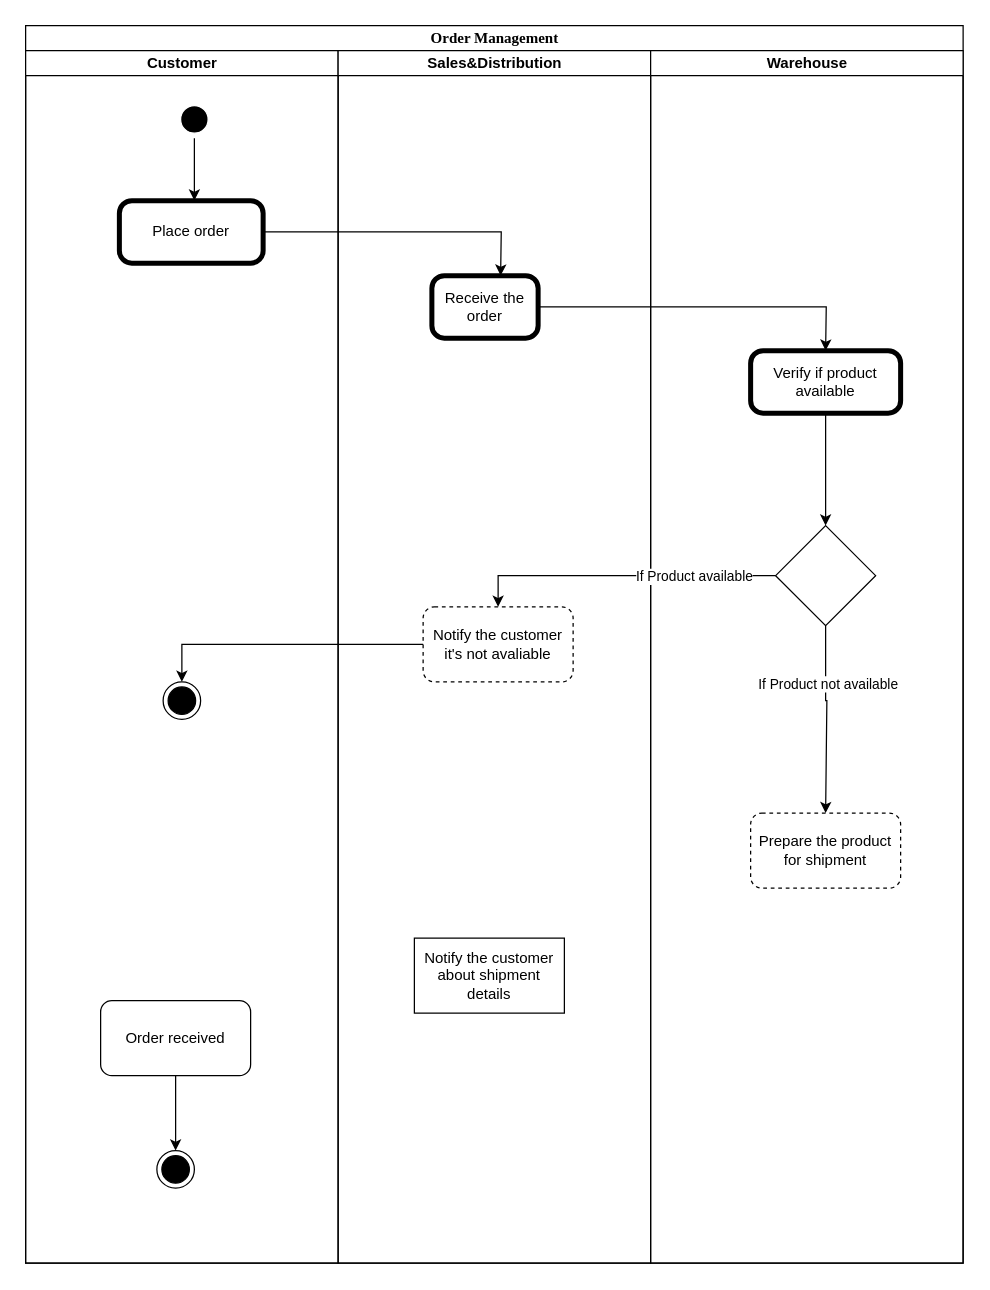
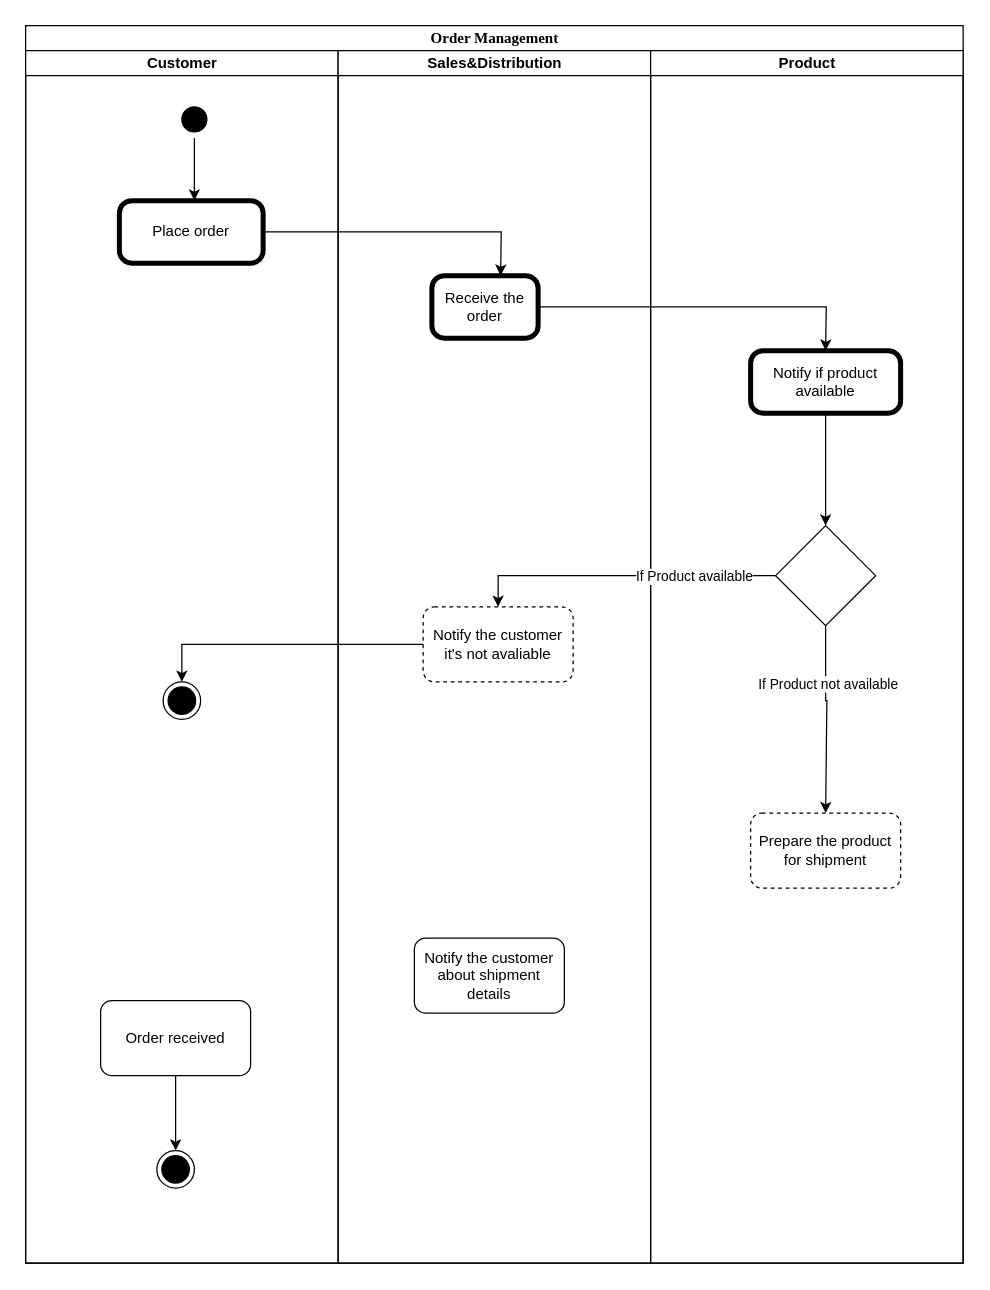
(808, 63) -> (808, 63)
(826, 382) -> (826, 382)
(489, 976) -> (489, 976)
